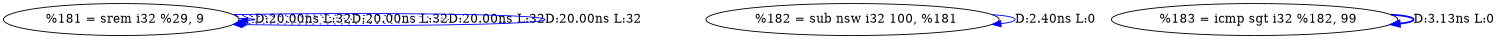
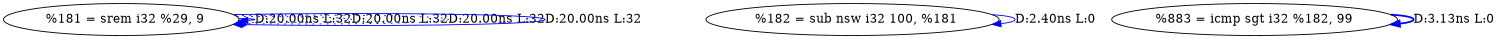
(1255, 20) -> (1255, 20)
